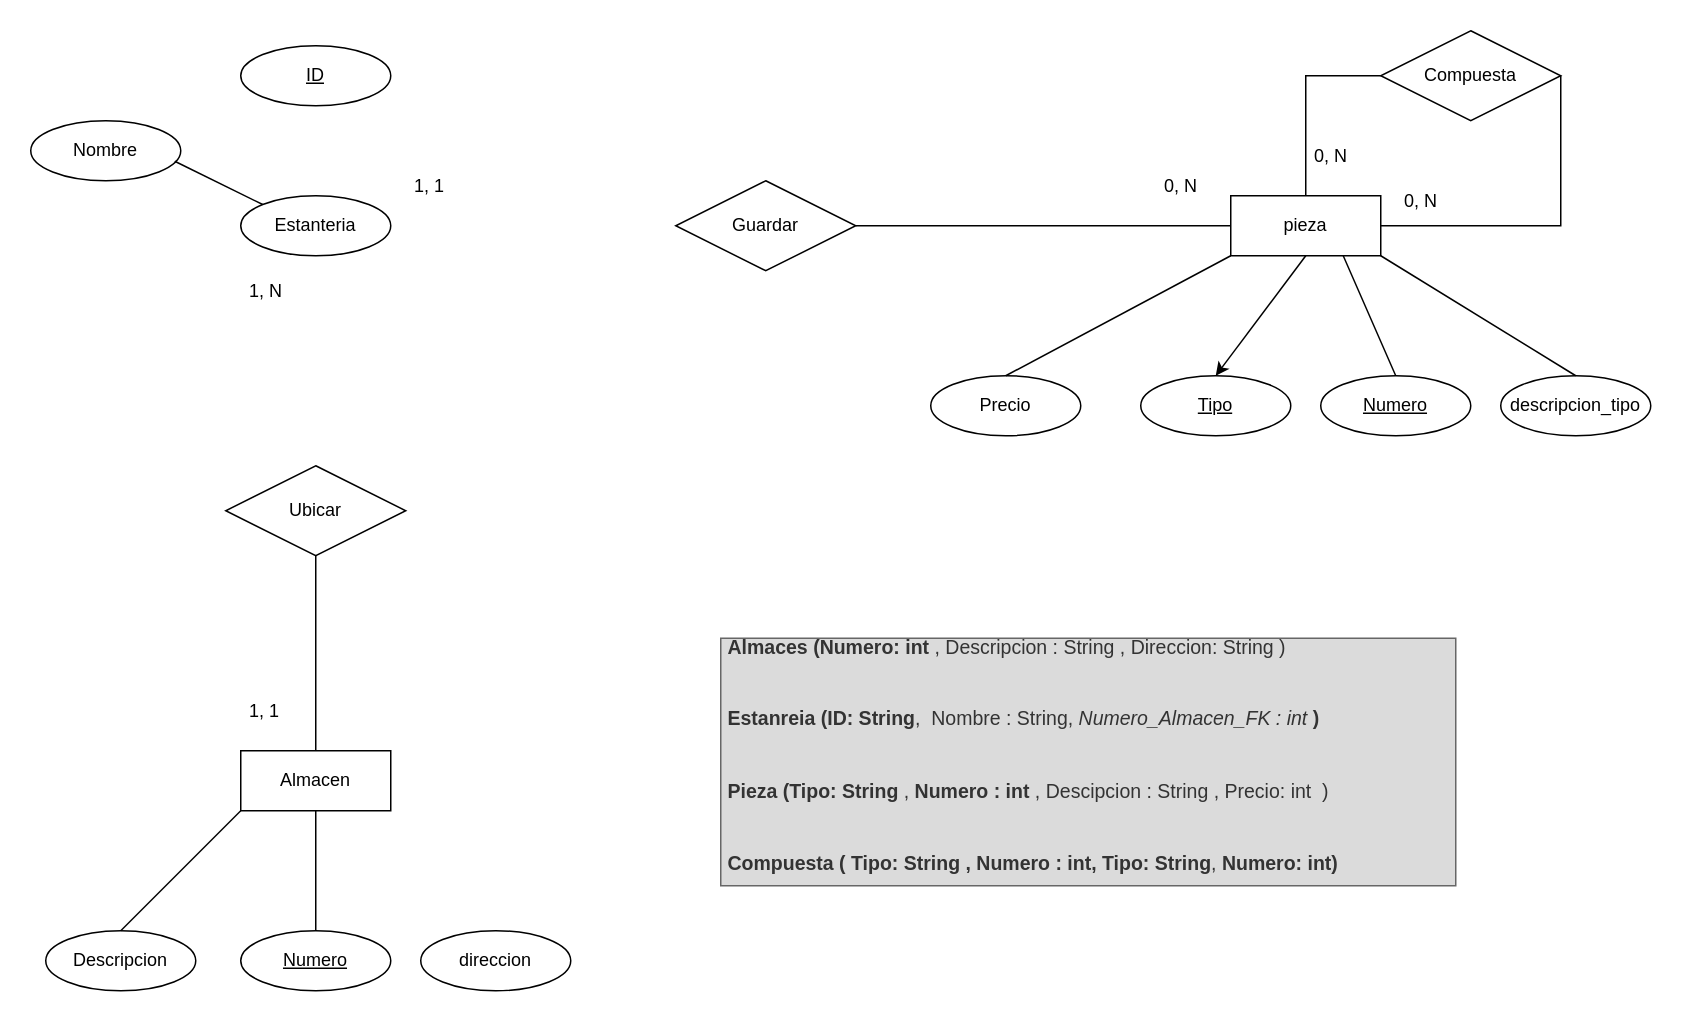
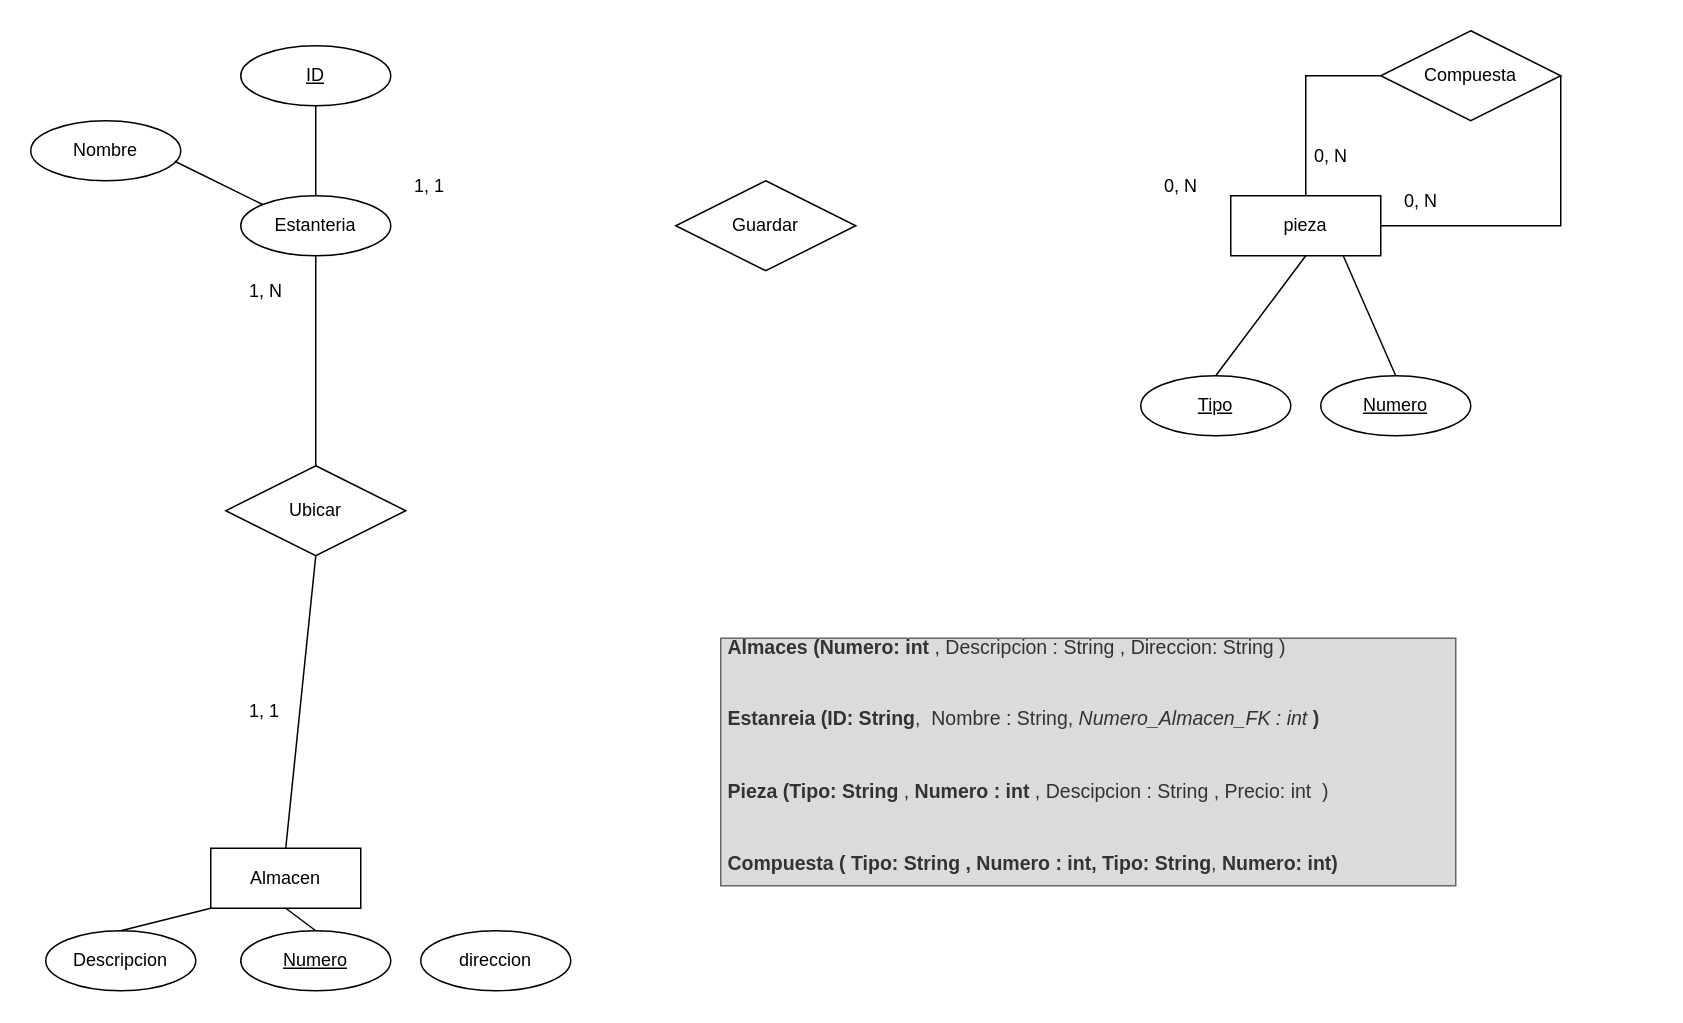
none -> (316, 151)
(1043, 226) -> none
(1119, 316) -> none
(1478, 316) -> none
none -> (316, 361)
(1223, 367) -> (1220, 370)
(1006, 406) -> none
(1576, 406) -> none
(316, 781) -> (286, 878)
